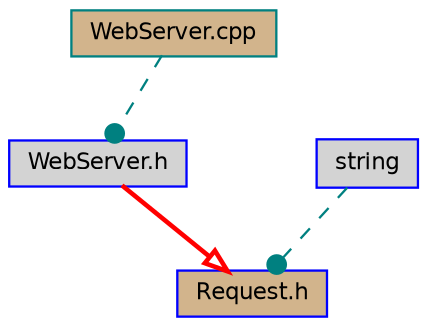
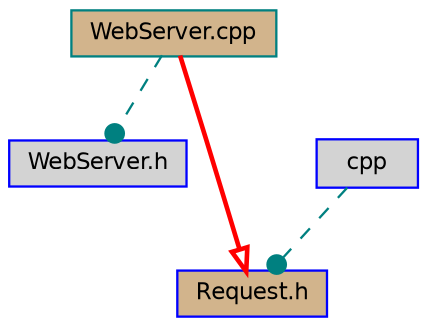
(367, 163) -> (367, 163)
(166, 221) -> (210, 152)
